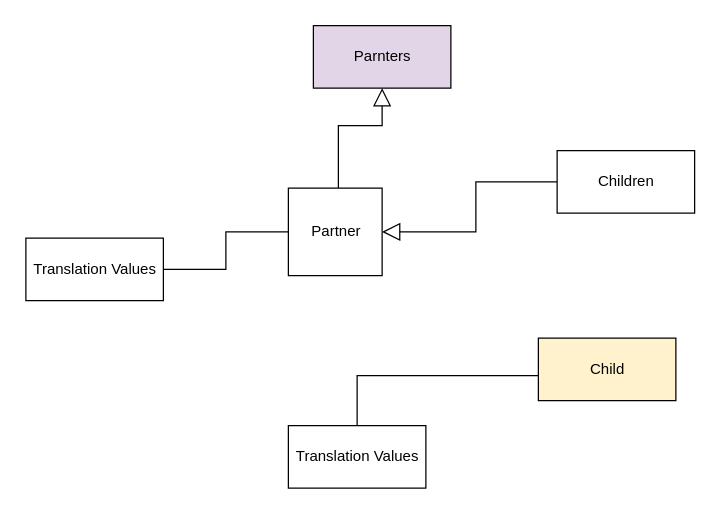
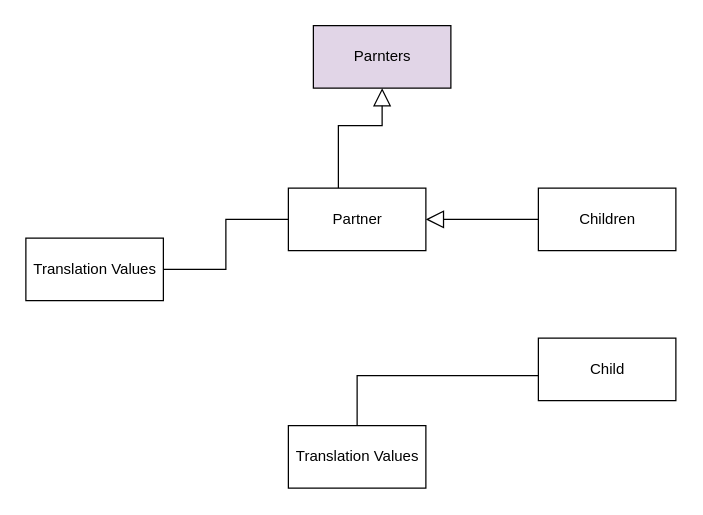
(626, 182) -> (607, 219)
(335, 232) -> (357, 219)
(607, 369) -> (607, 369)
